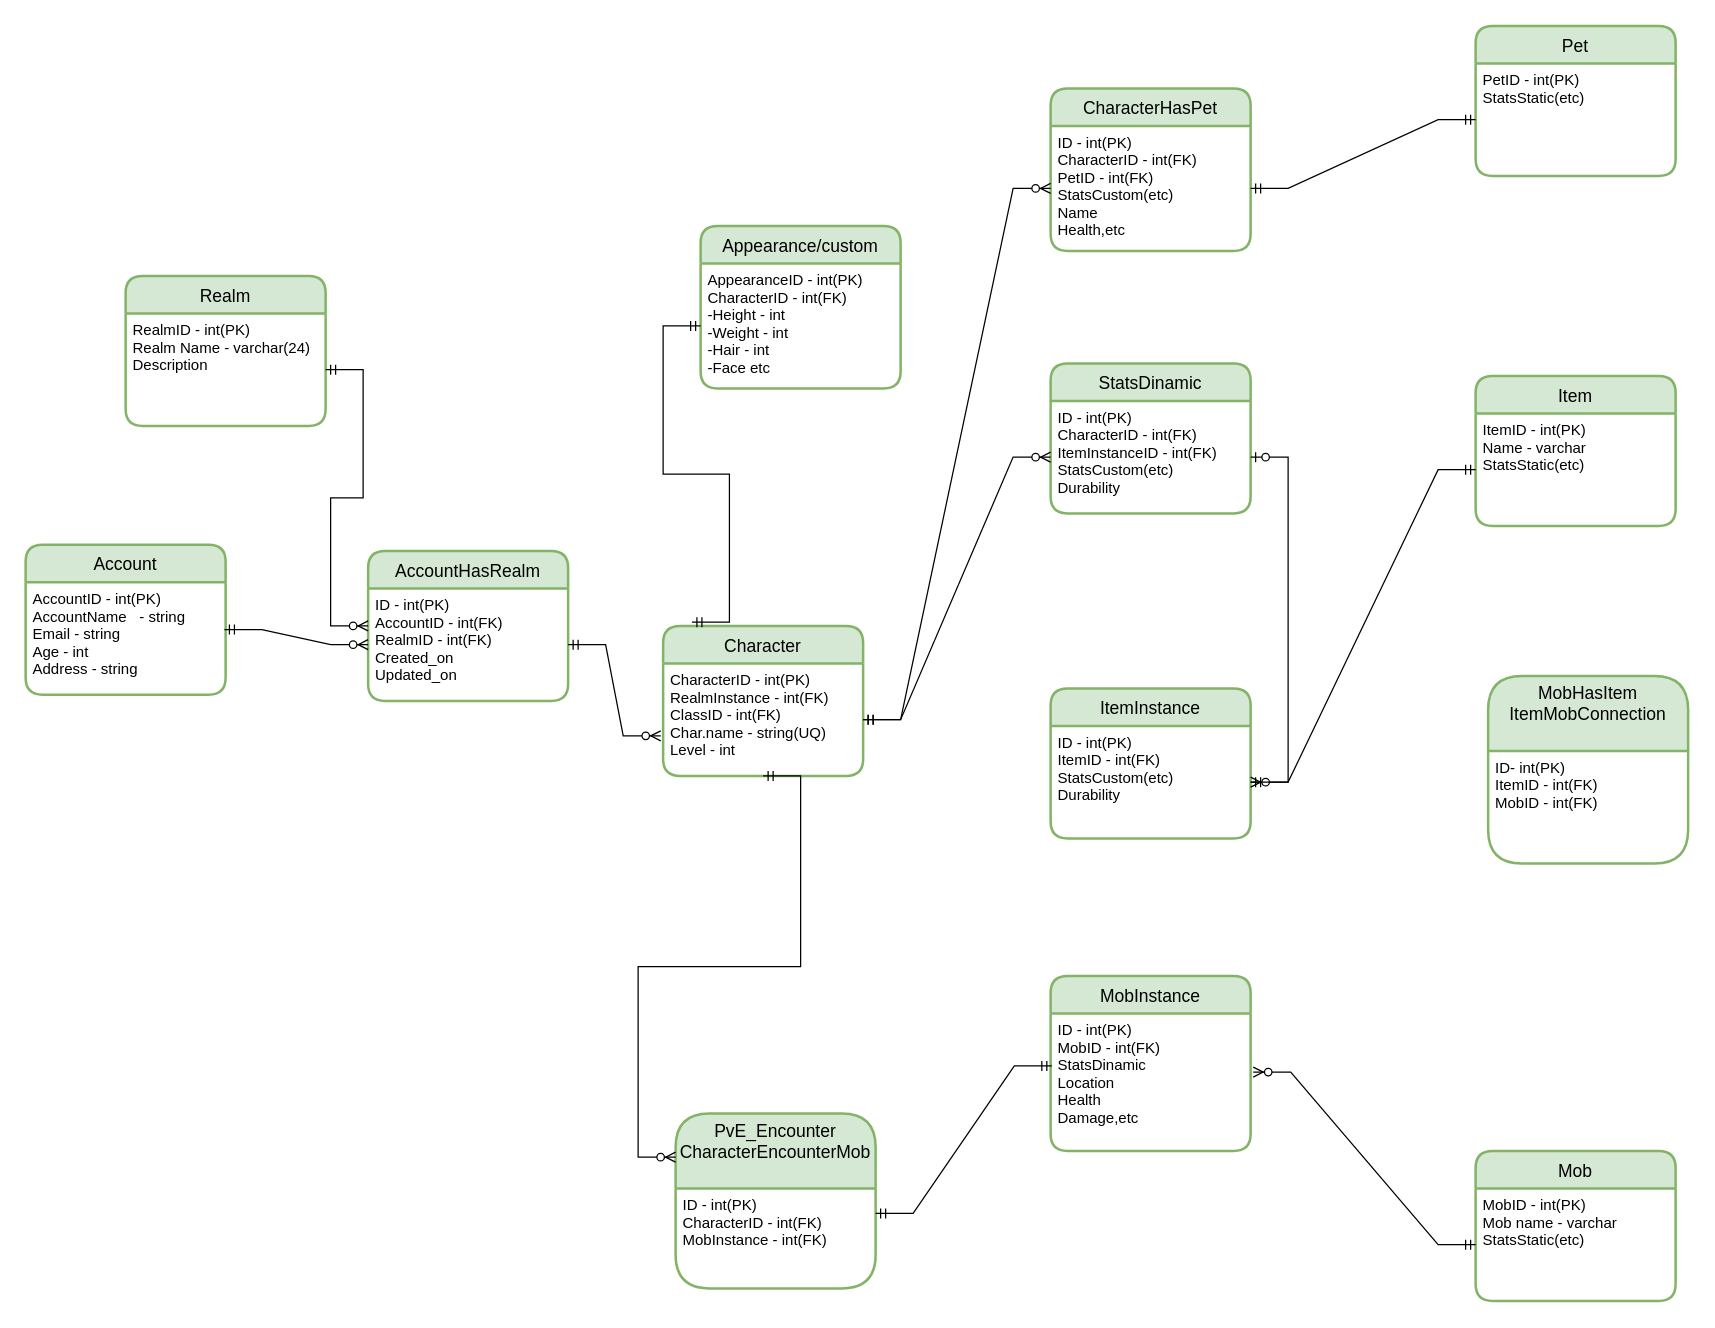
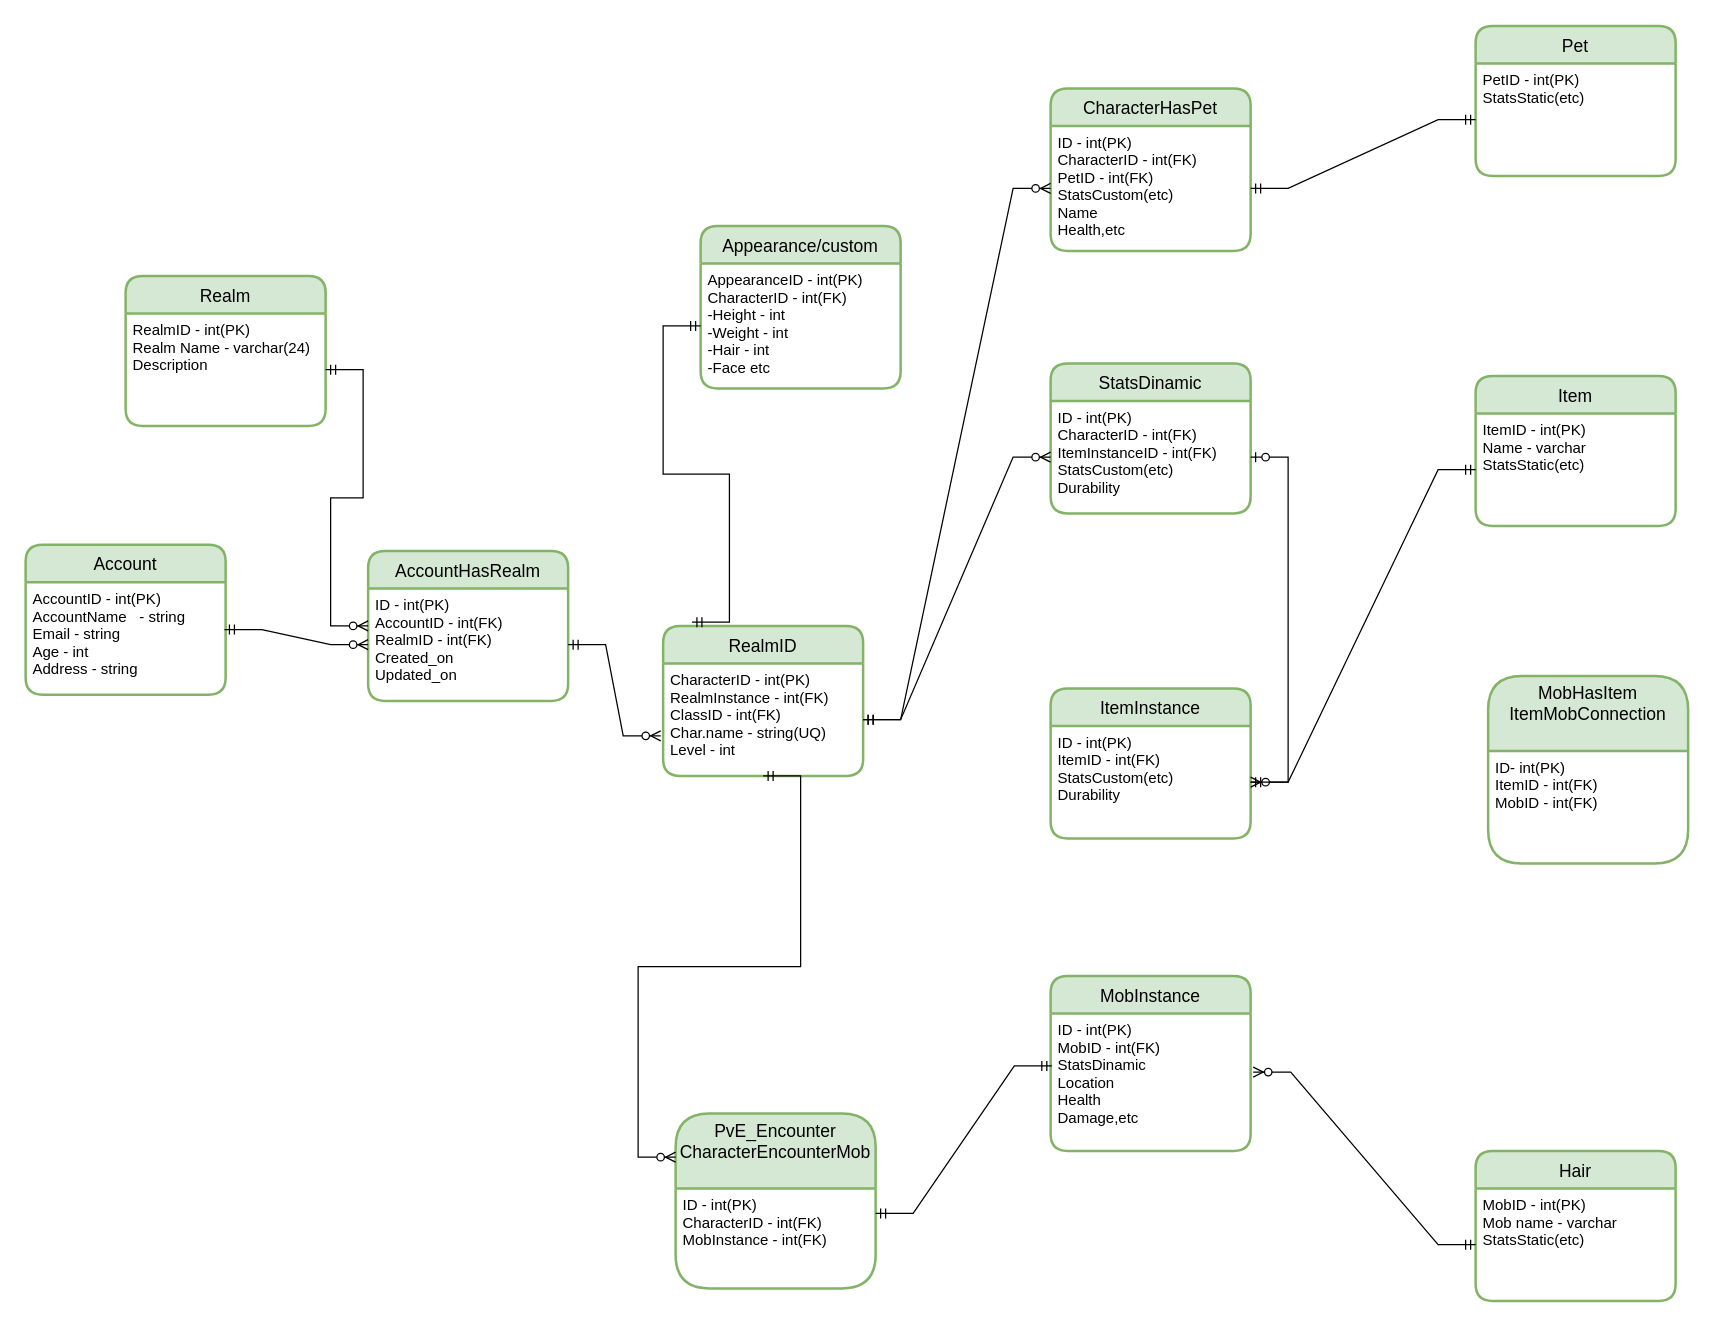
(763, 645) -> (763, 645)
(1575, 1170) -> (1575, 1170)
